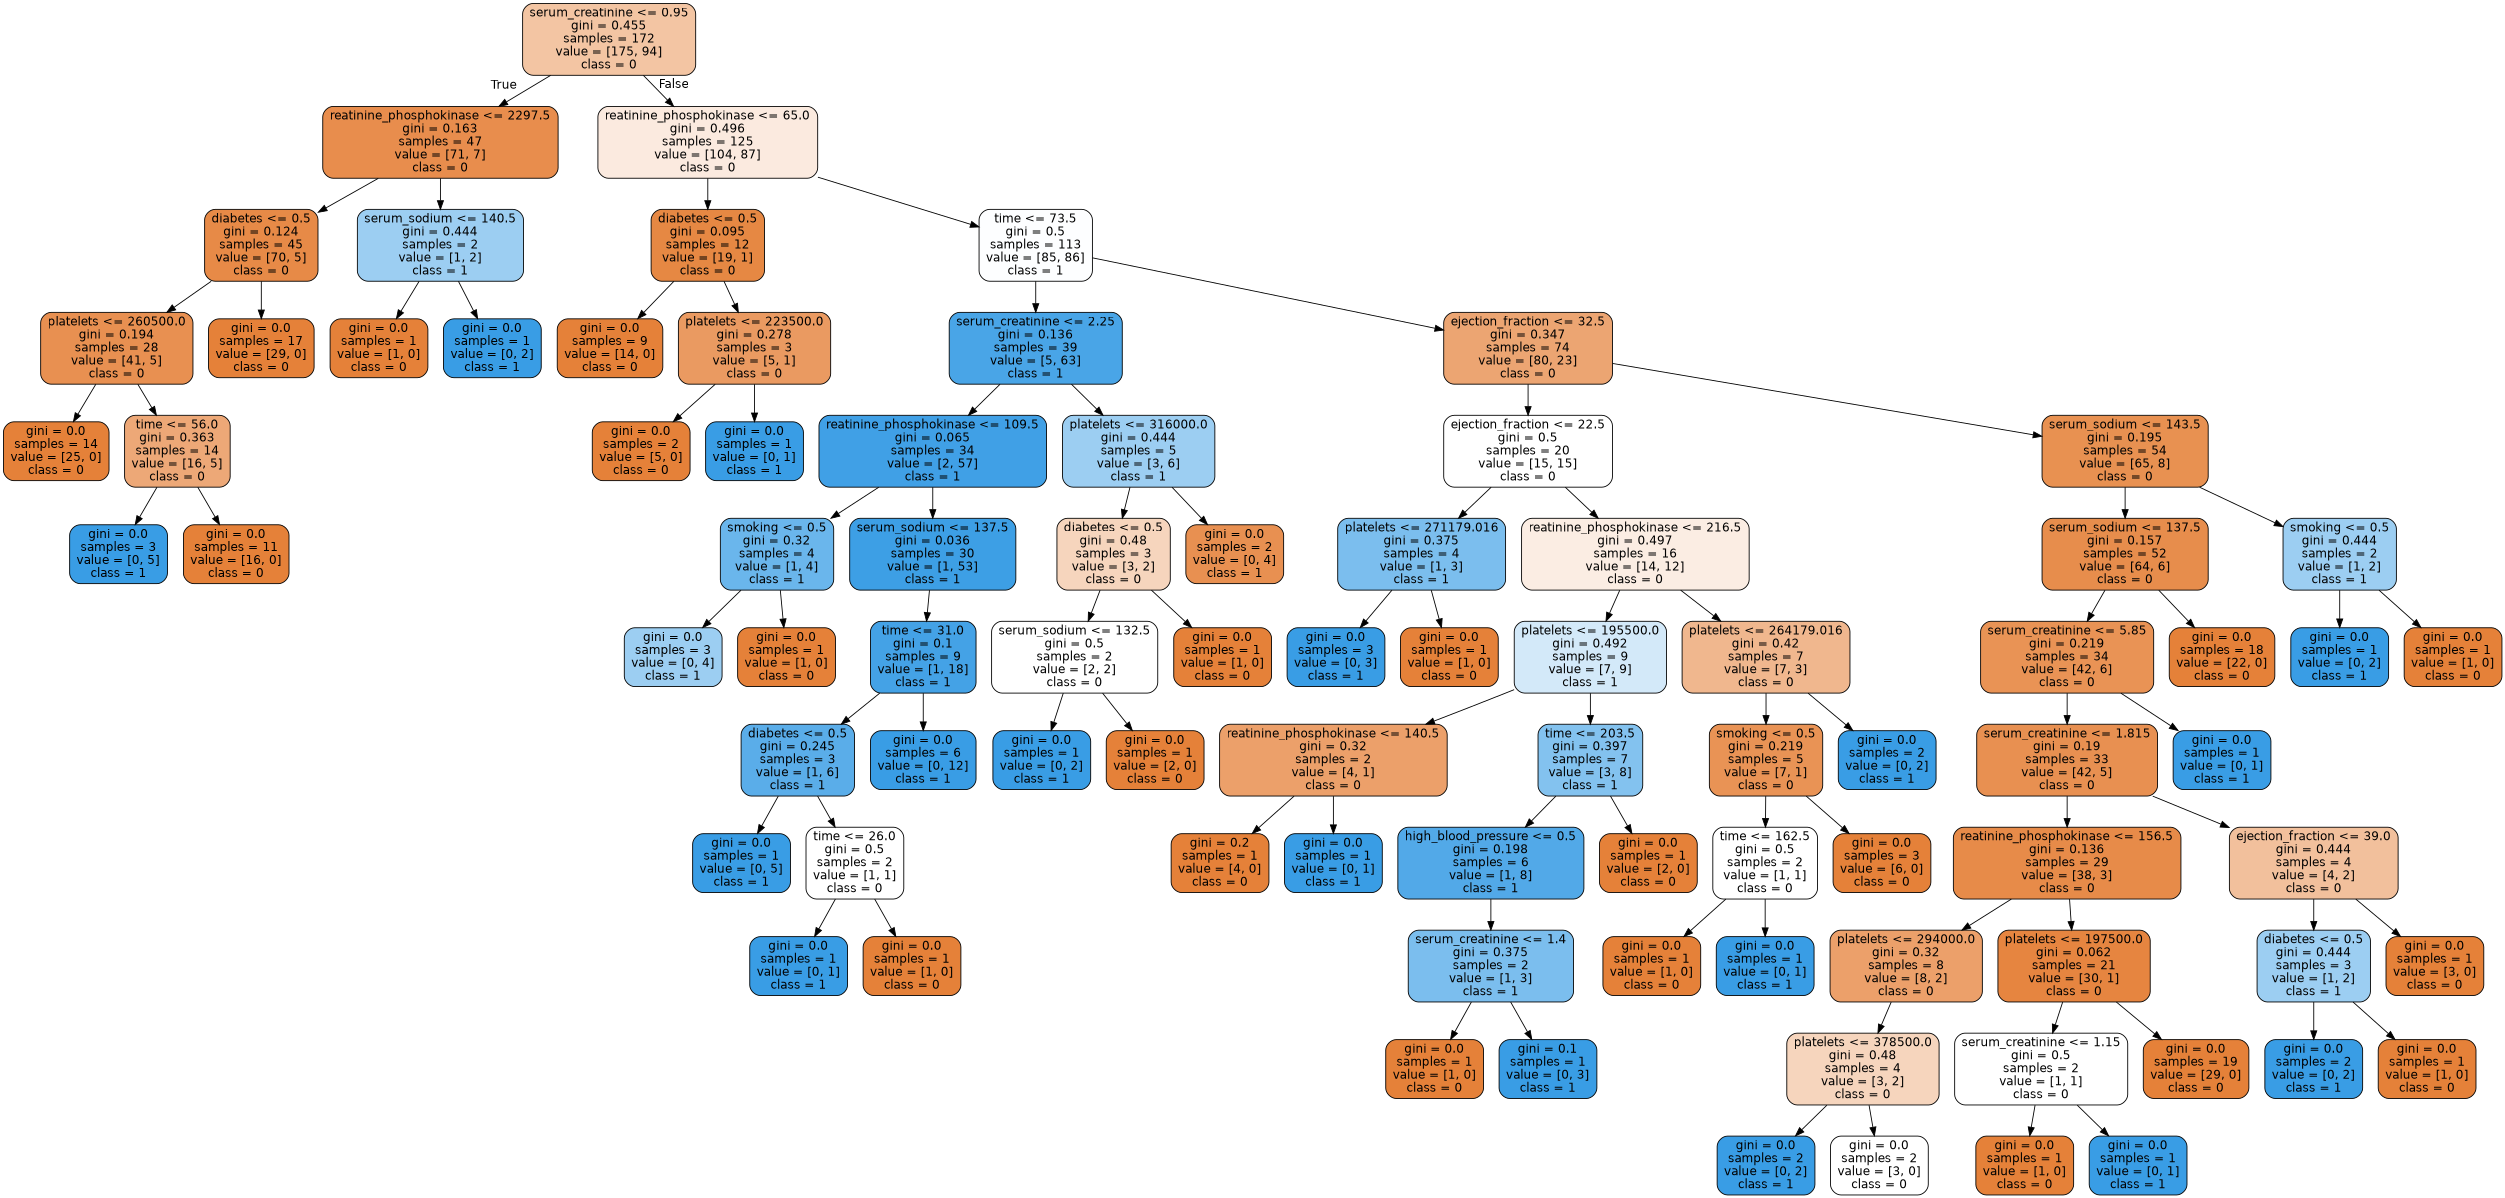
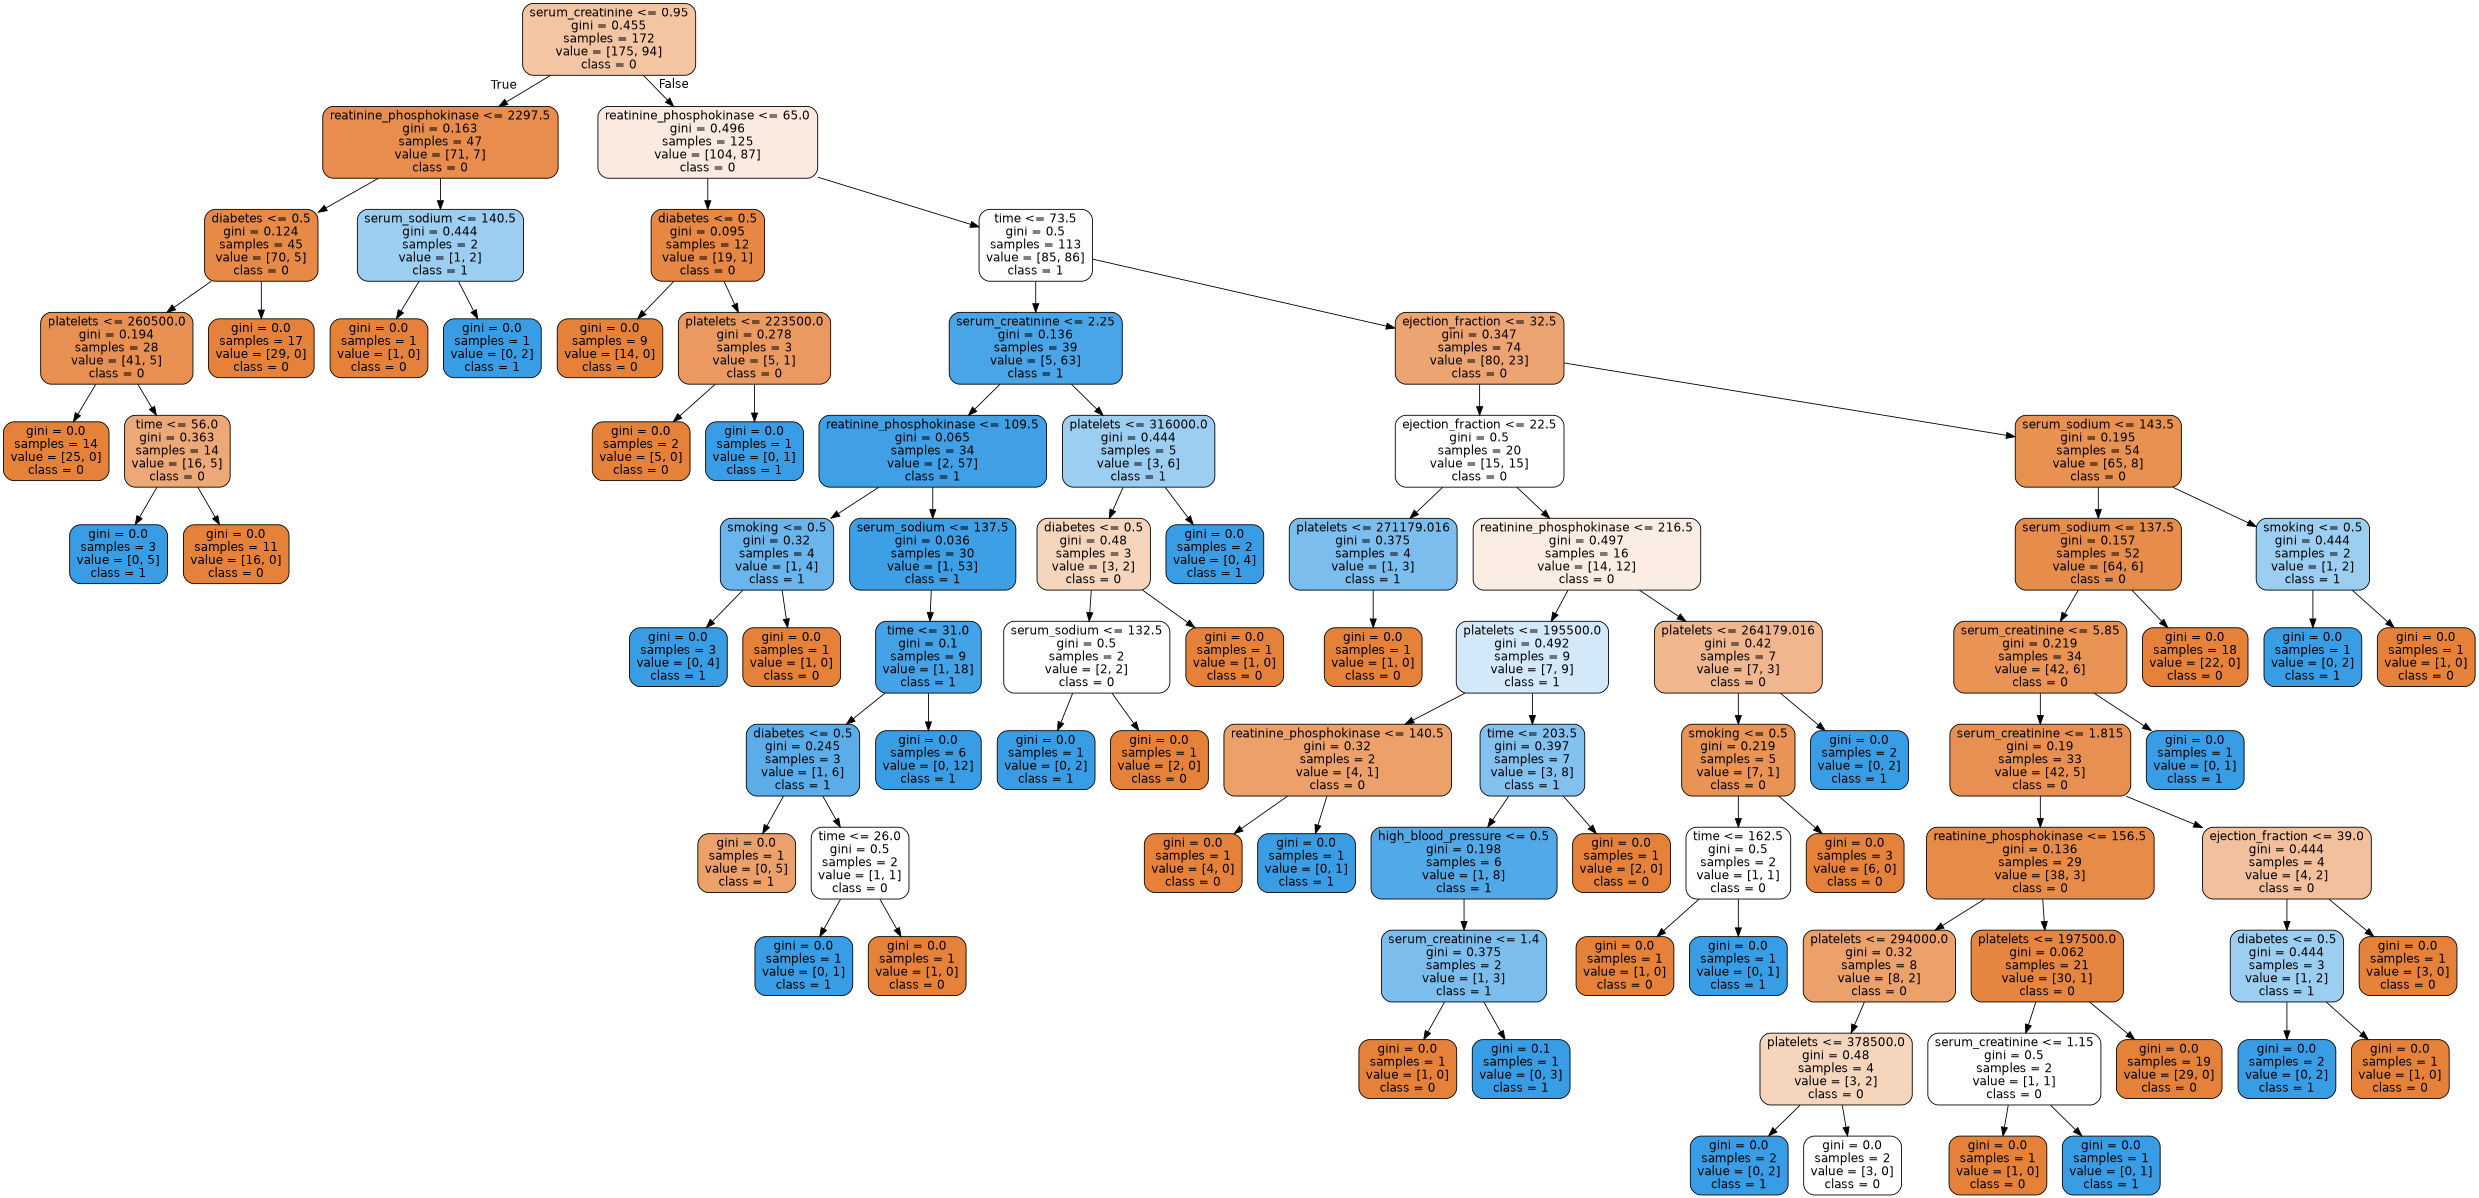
(1235, 554) -> (1215, 554)
(673, 657) -> (678, 657)
(1336, 657) -> none
(742, 863) -> (747, 863)
(1220, 863) -> (1193, 863)
